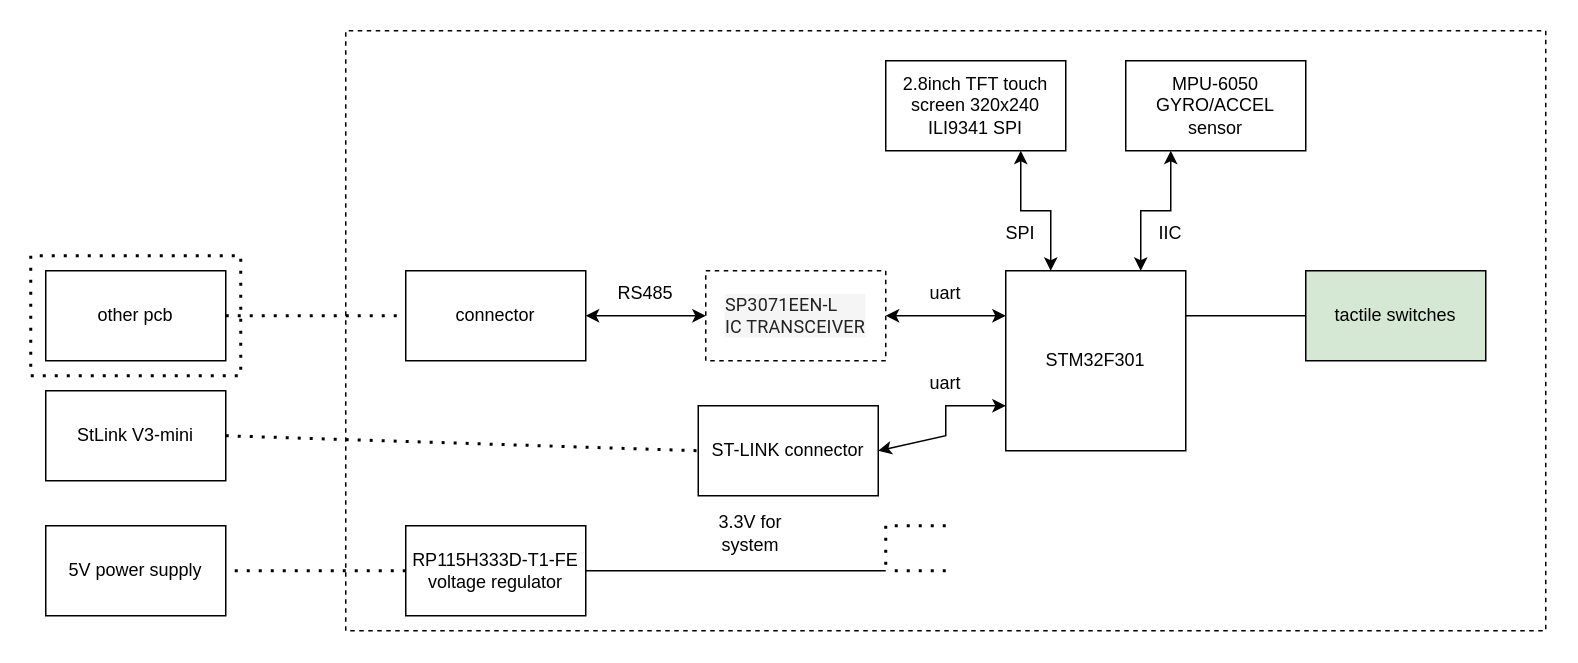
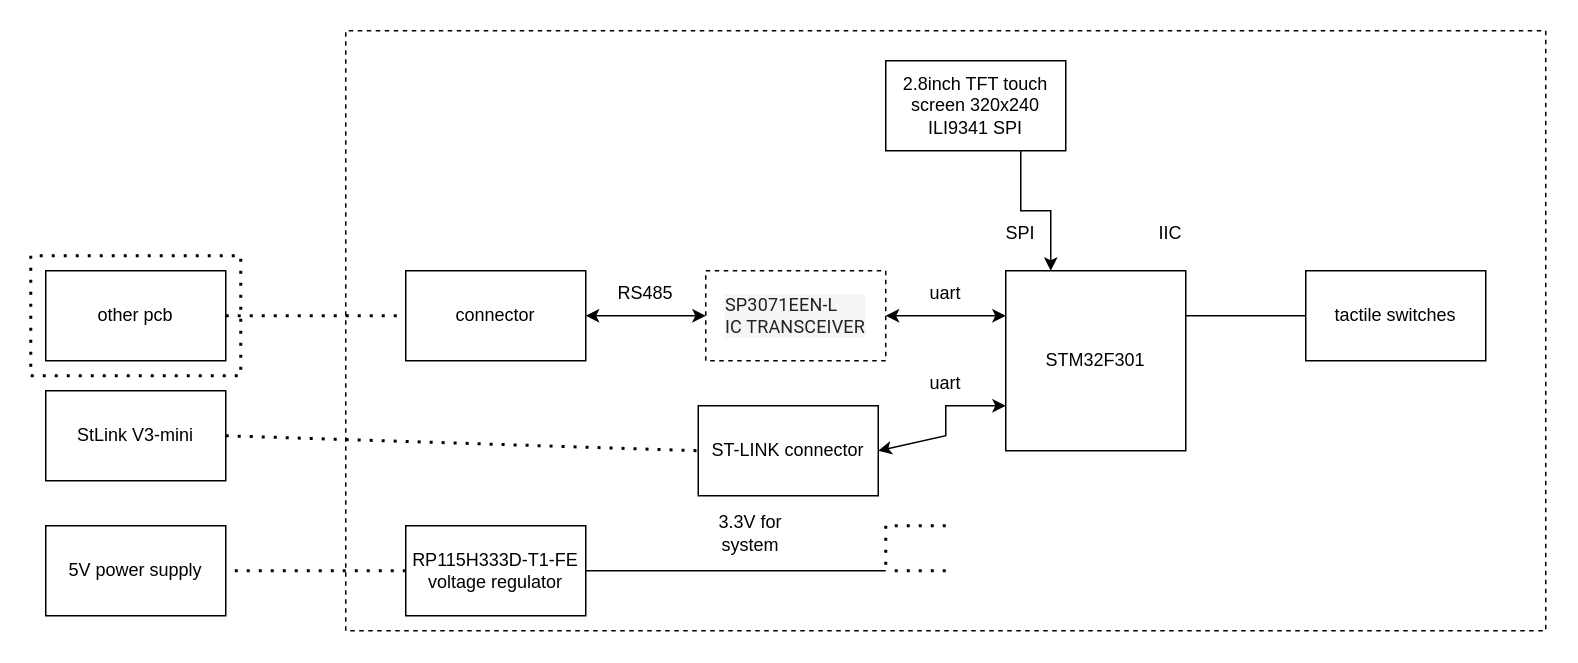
(1216, 106) -> none
(1021, 162) -> (1021, 157)
(1156, 211) -> none
(1396, 316) -> (1396, 316)
